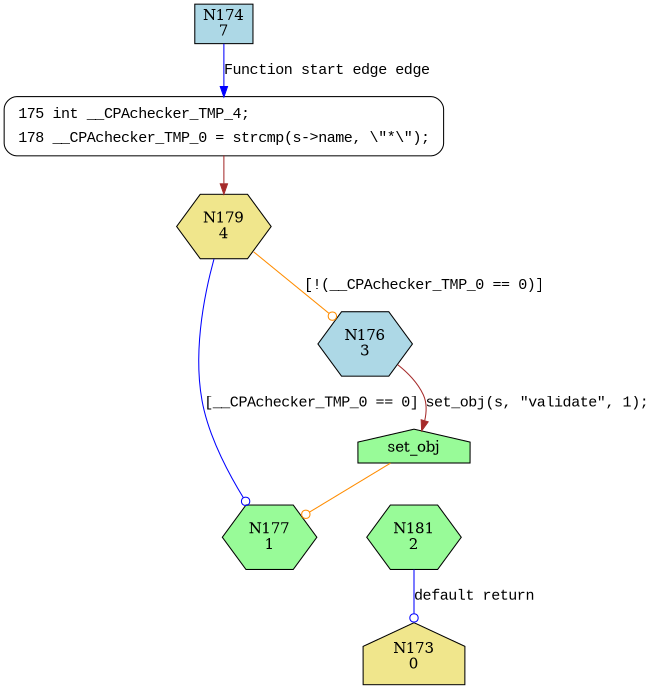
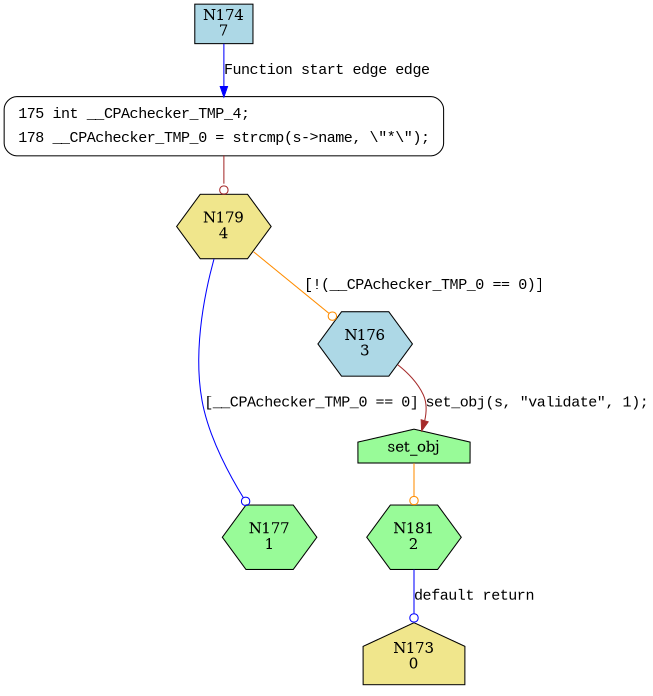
(224, 170) -> (224, 170)
(350, 488) -> (414, 480)
